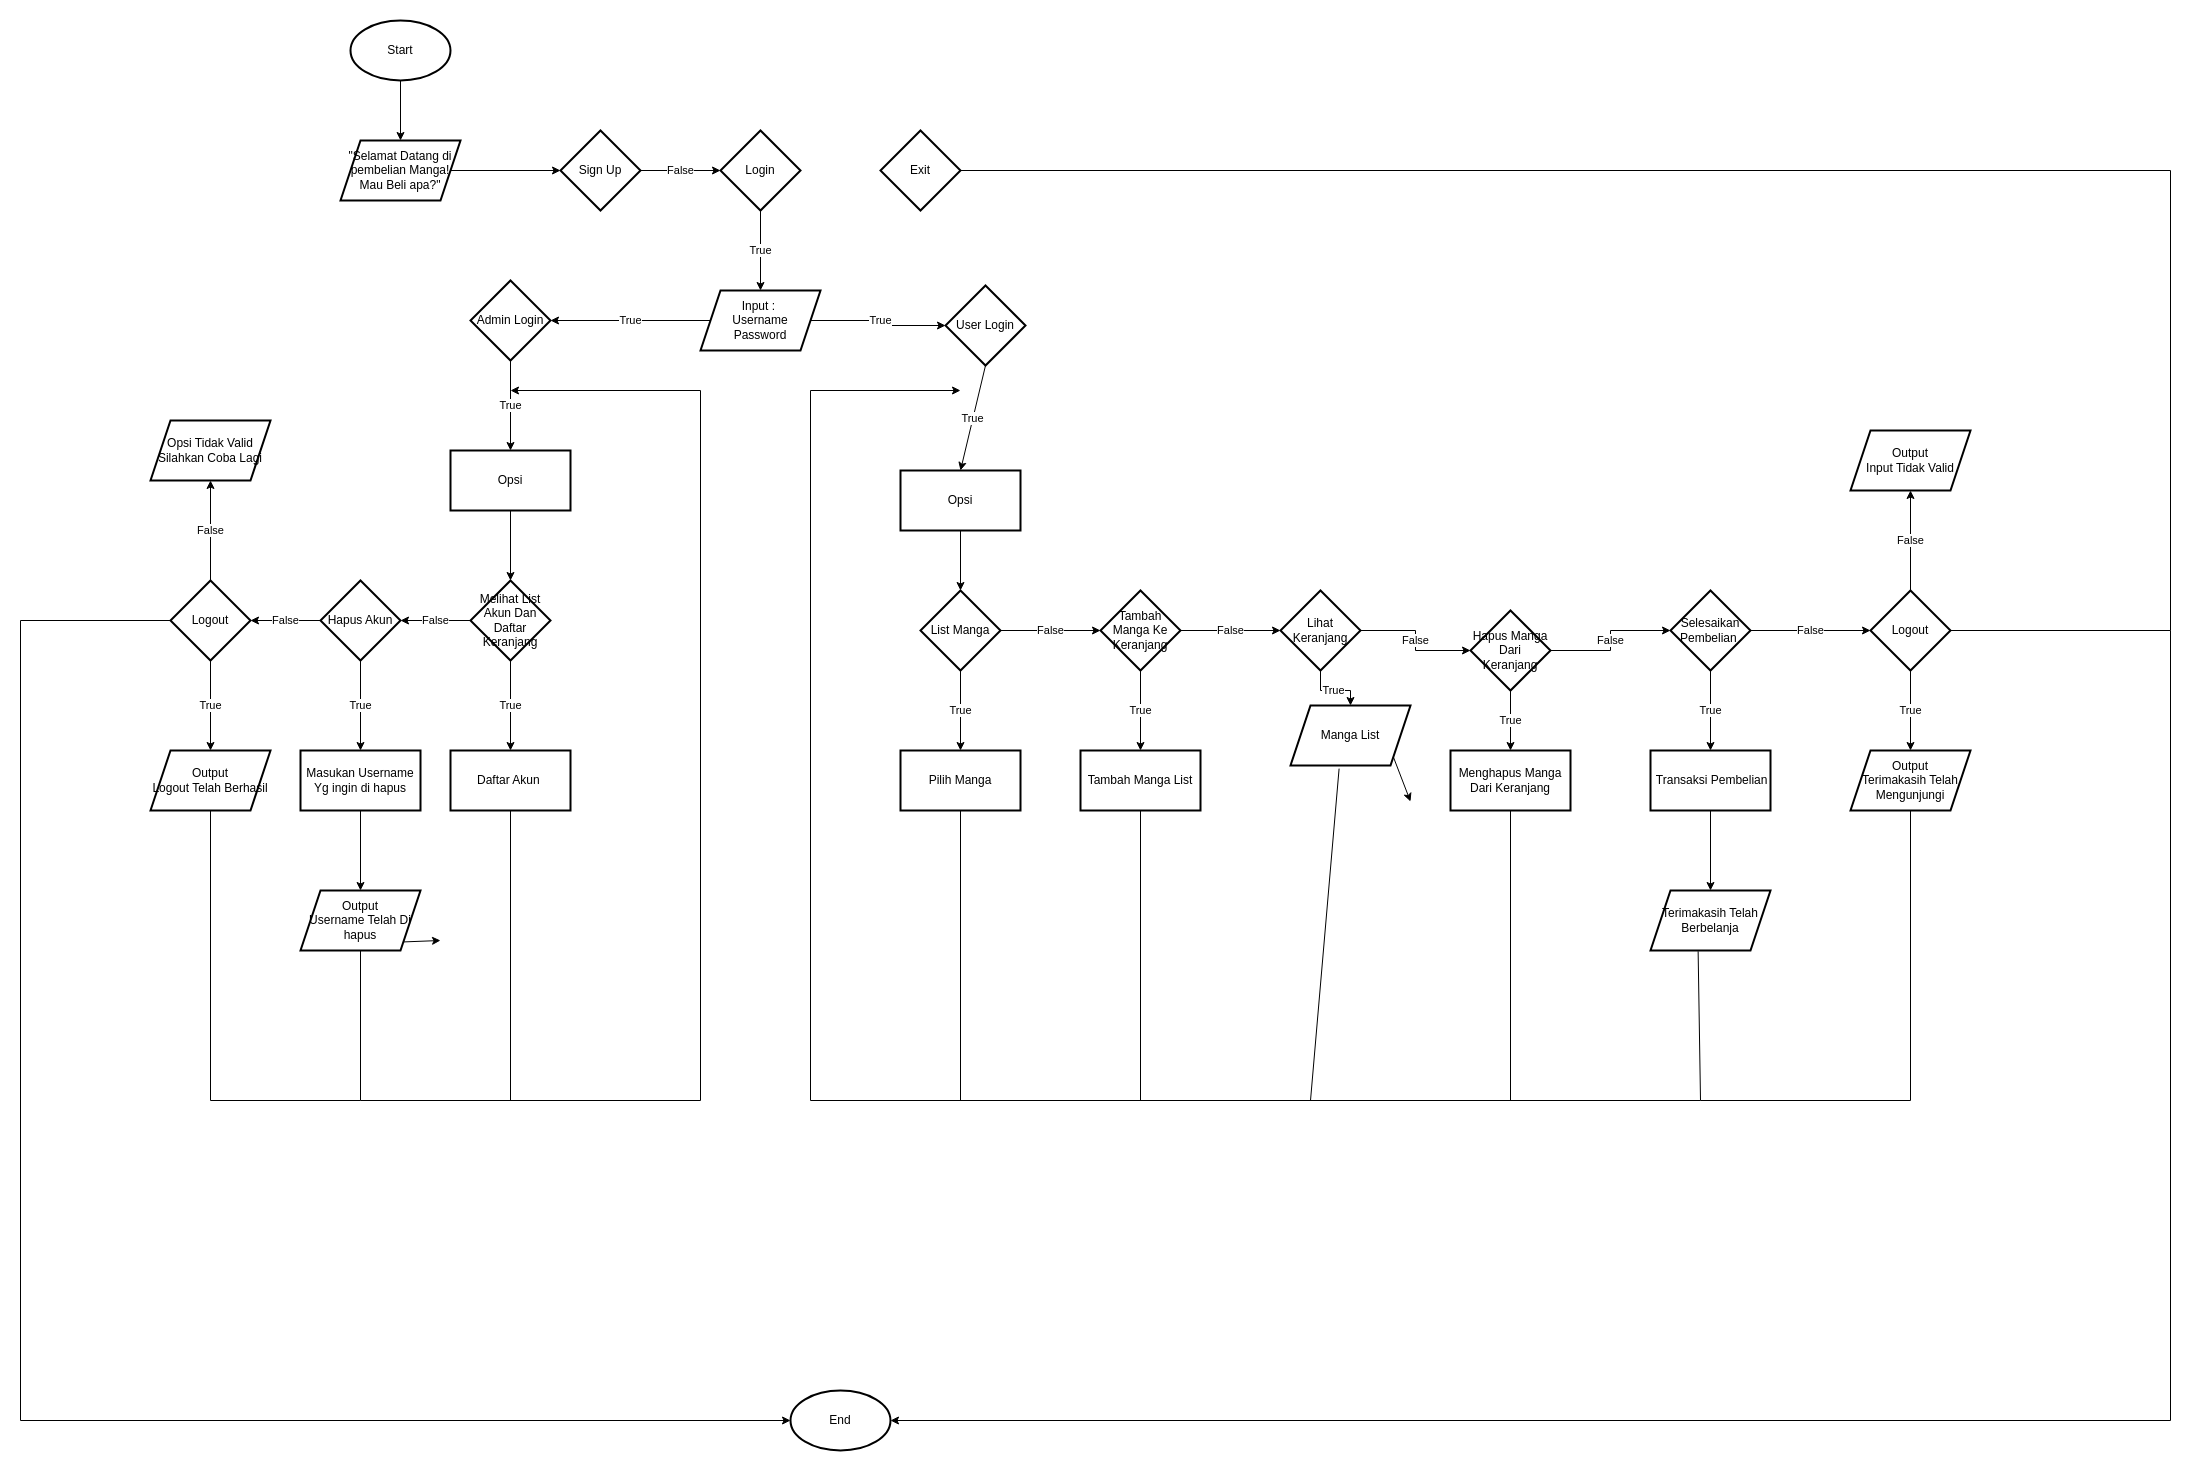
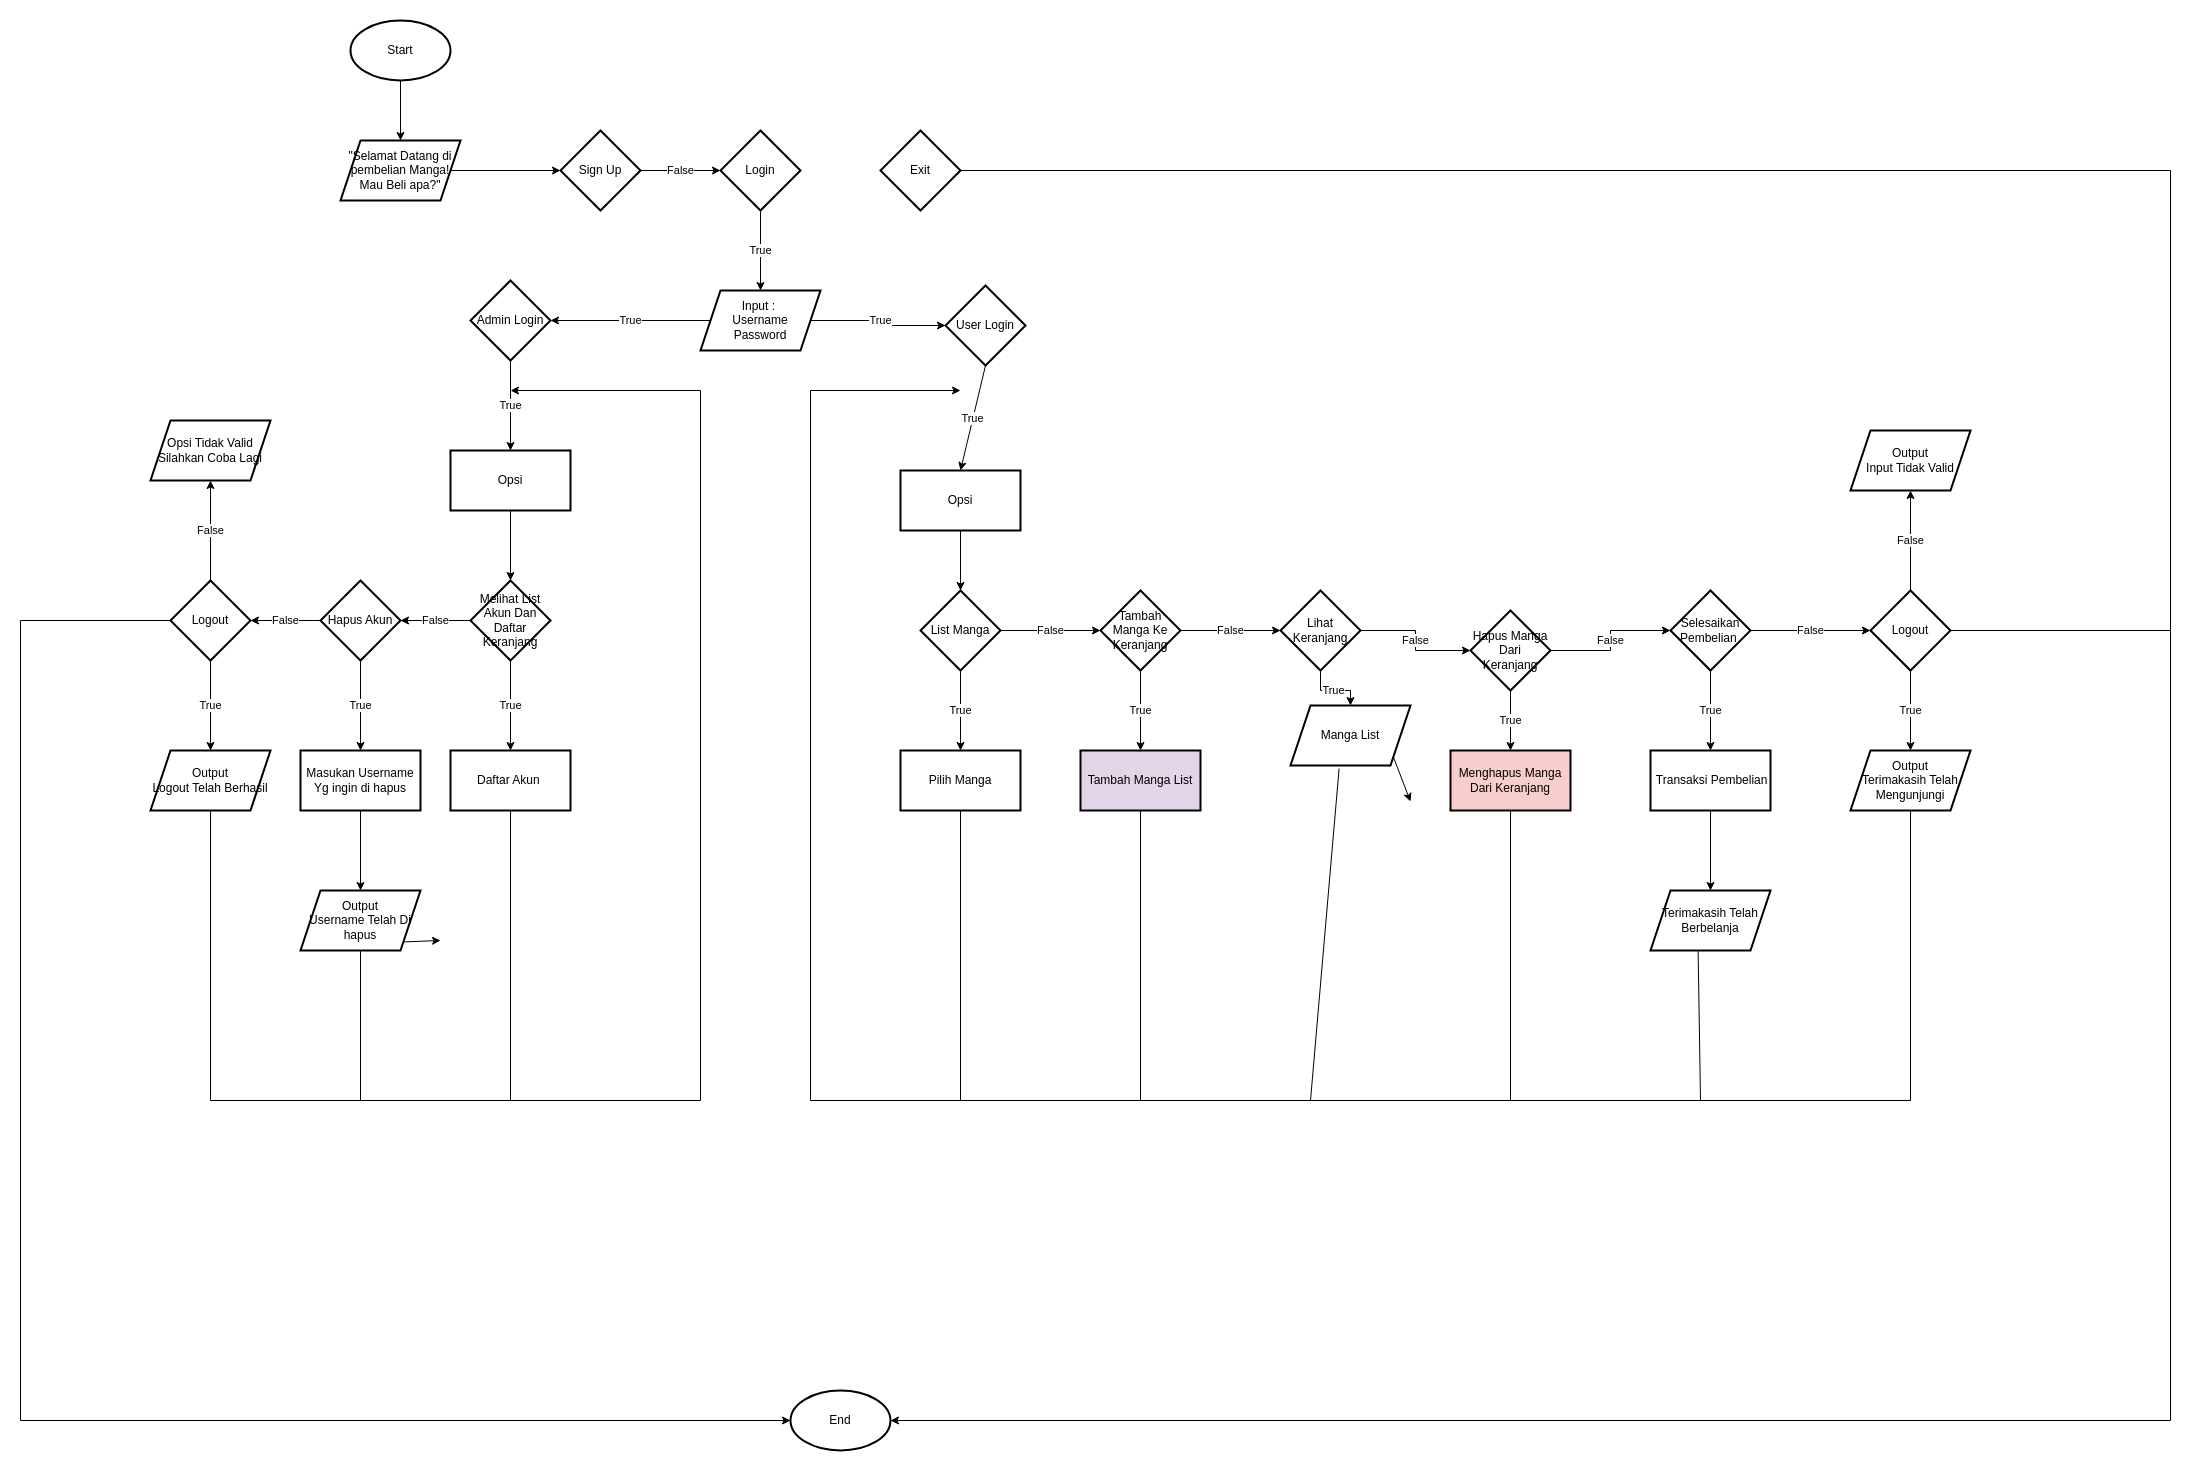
(1141, 781) -> (1141, 781)
(1511, 781) -> (1511, 781)
